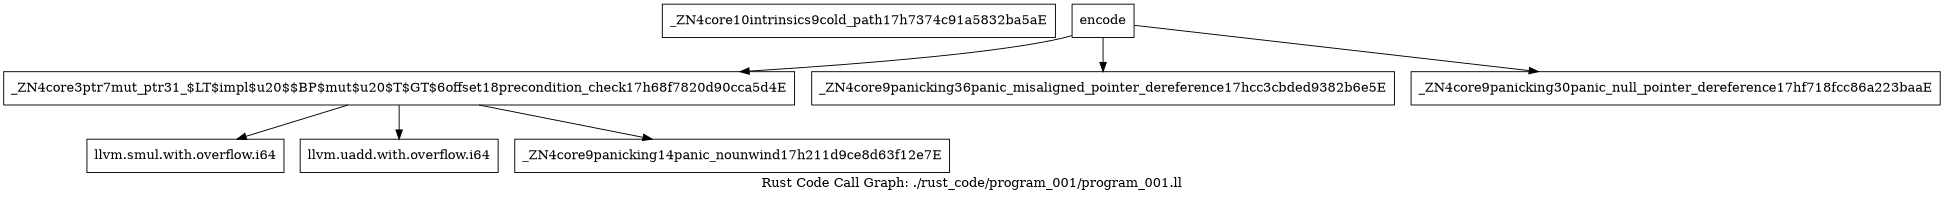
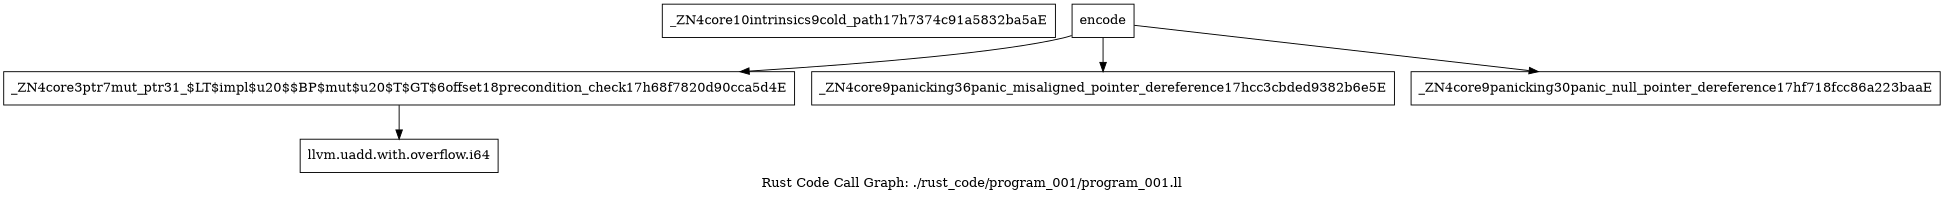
(185, 156) -> none
(732, 156) -> none
